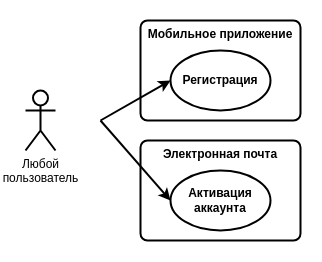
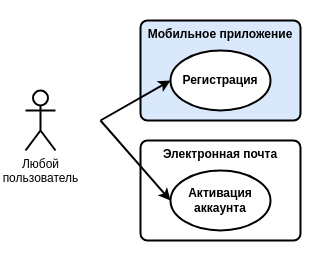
(221, 35) -> (221, 35)
